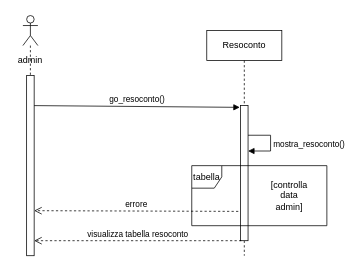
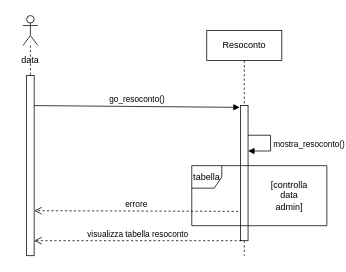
(30, 60) -> (30, 60)
